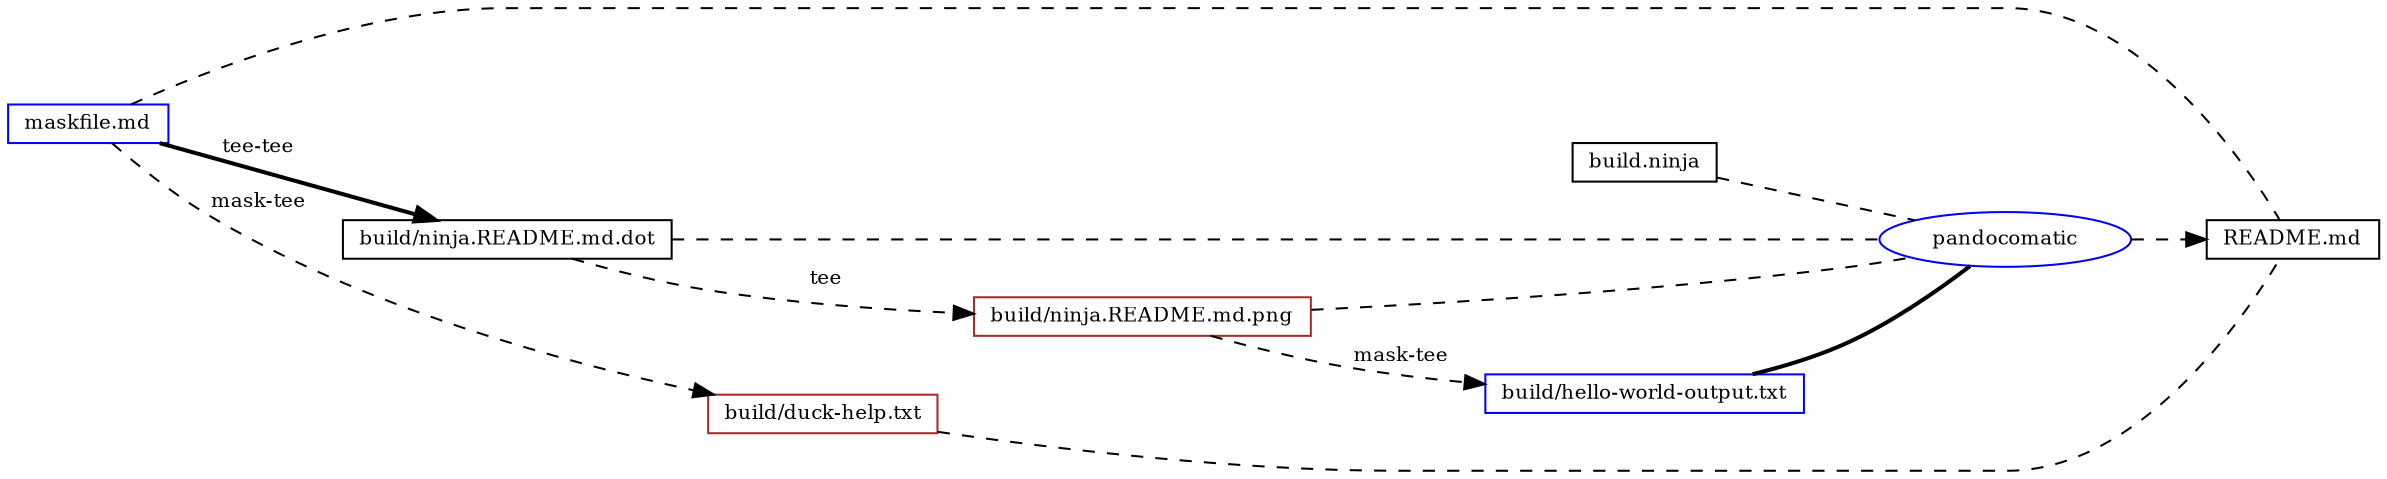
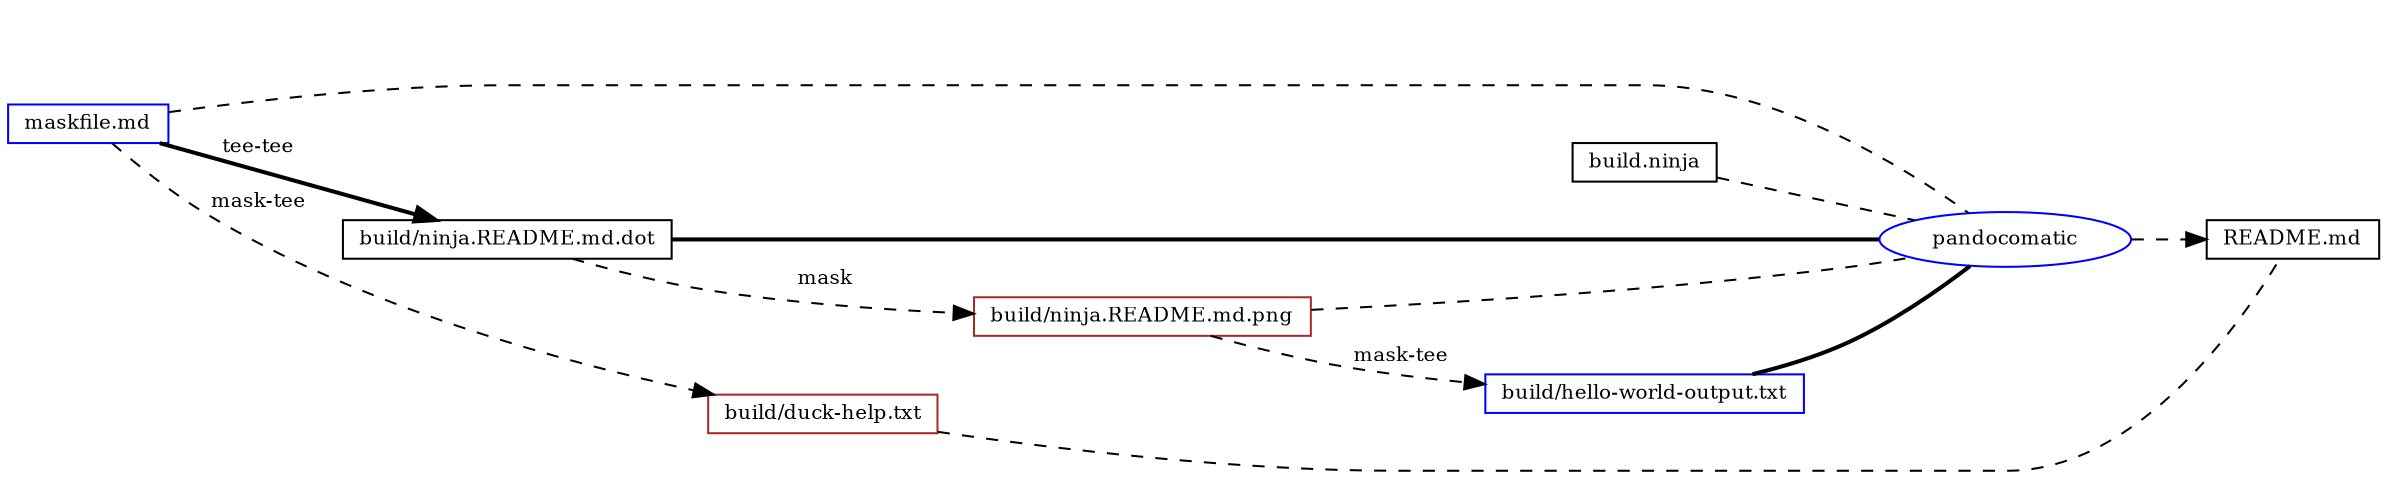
(1241, 8) -> (1083, 85)
(1275, 239) -> (1275, 239)
(823, 279) -> (823, 279)
